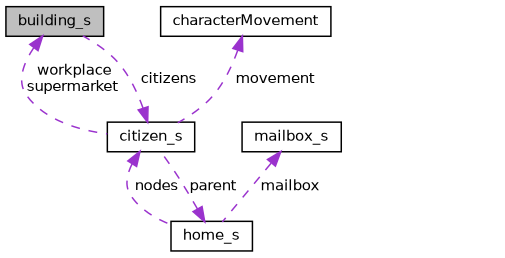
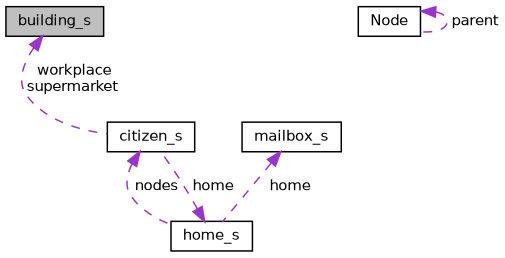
(246, 21) -> none
none -> (389, 21)
(121, 66) -> none
(211, 187) -> (211, 187)
(288, 187) -> (288, 187)
